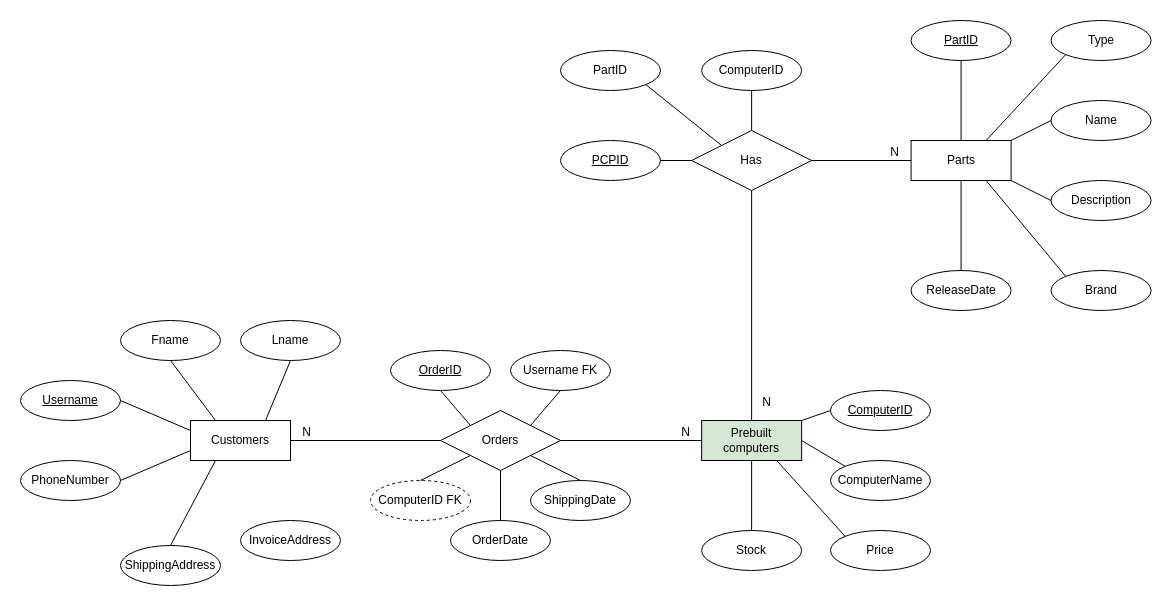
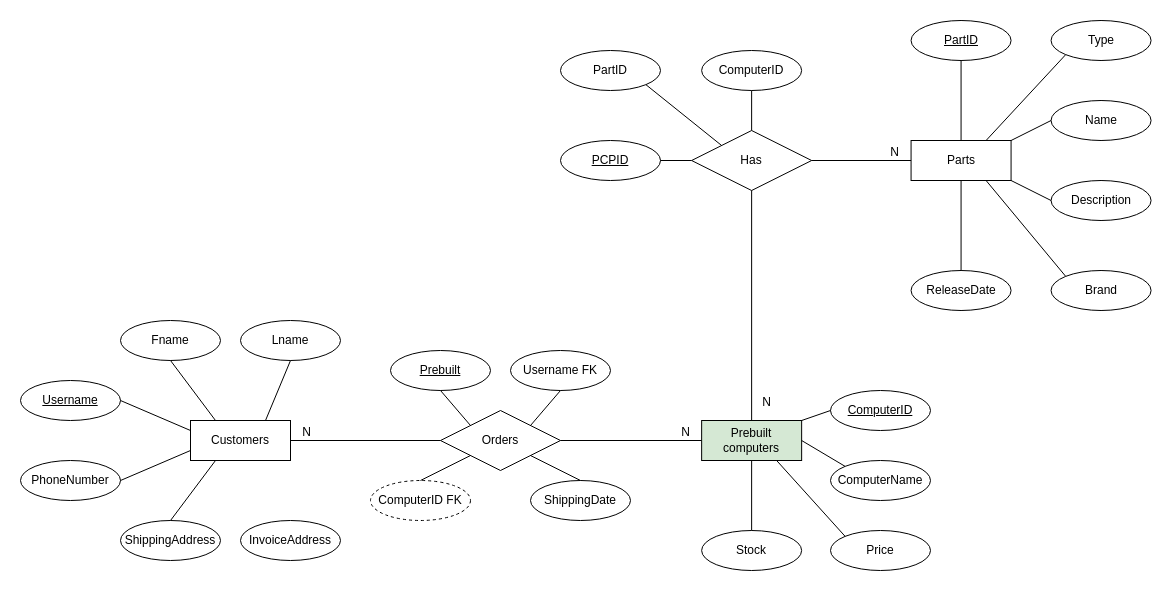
(441, 371) -> (441, 371)
(501, 496) -> none
(501, 541) -> none
(171, 566) -> (171, 541)
